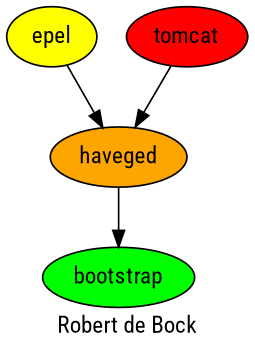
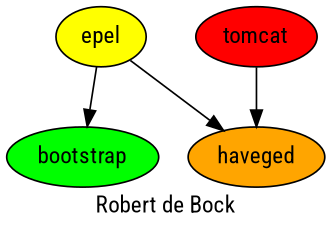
(119, 209) -> (93, 88)
